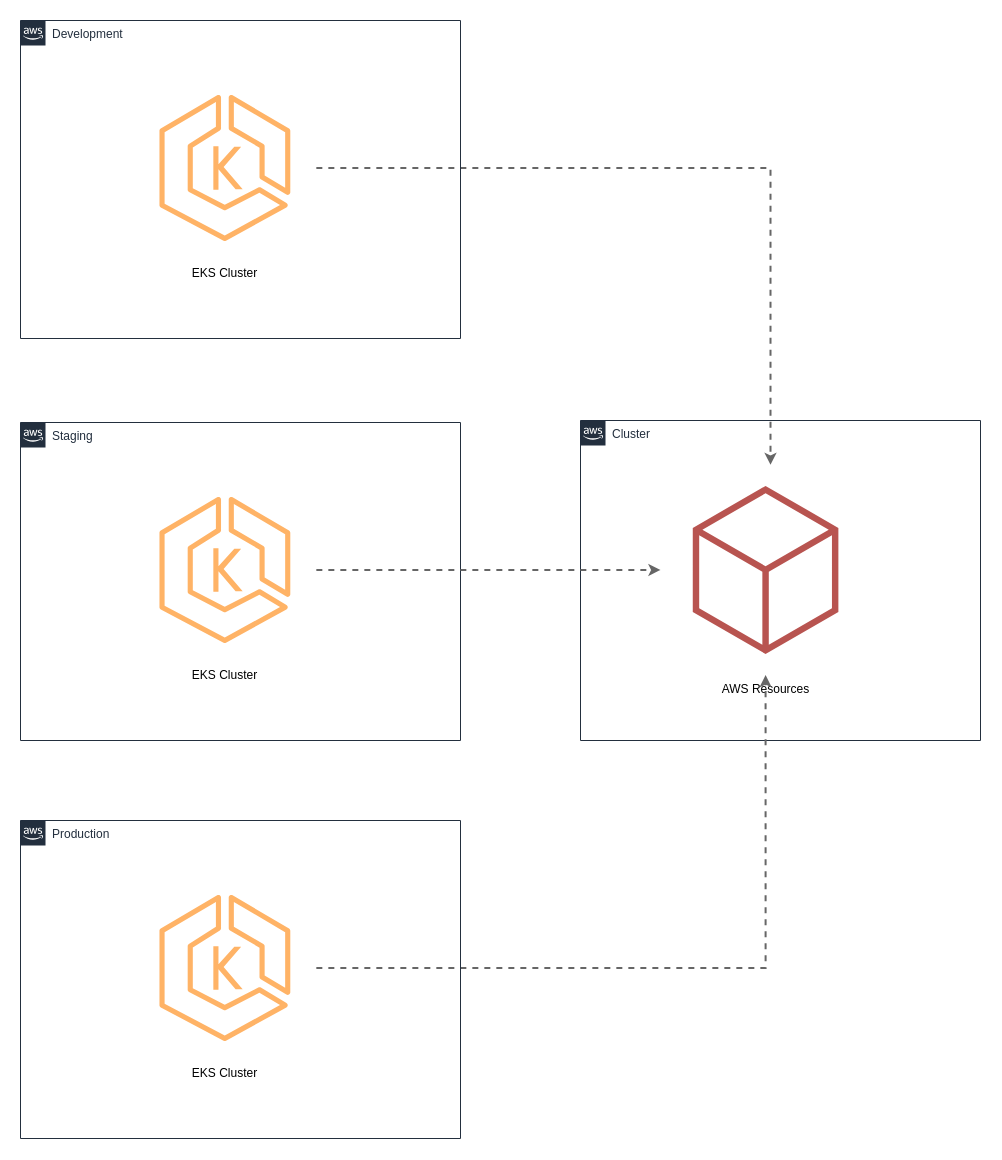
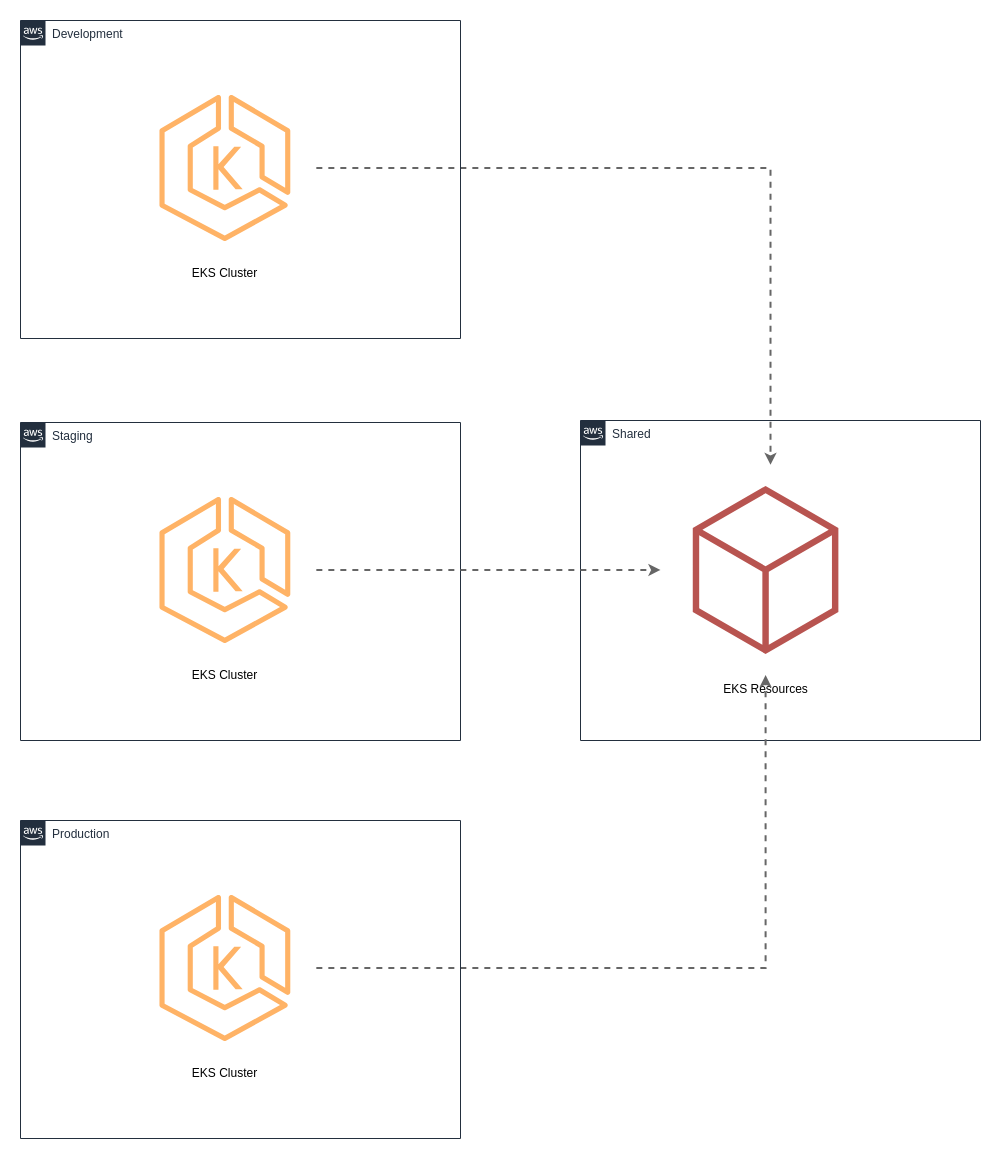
(634, 435) -> (633, 435)
(766, 690) -> (766, 690)
